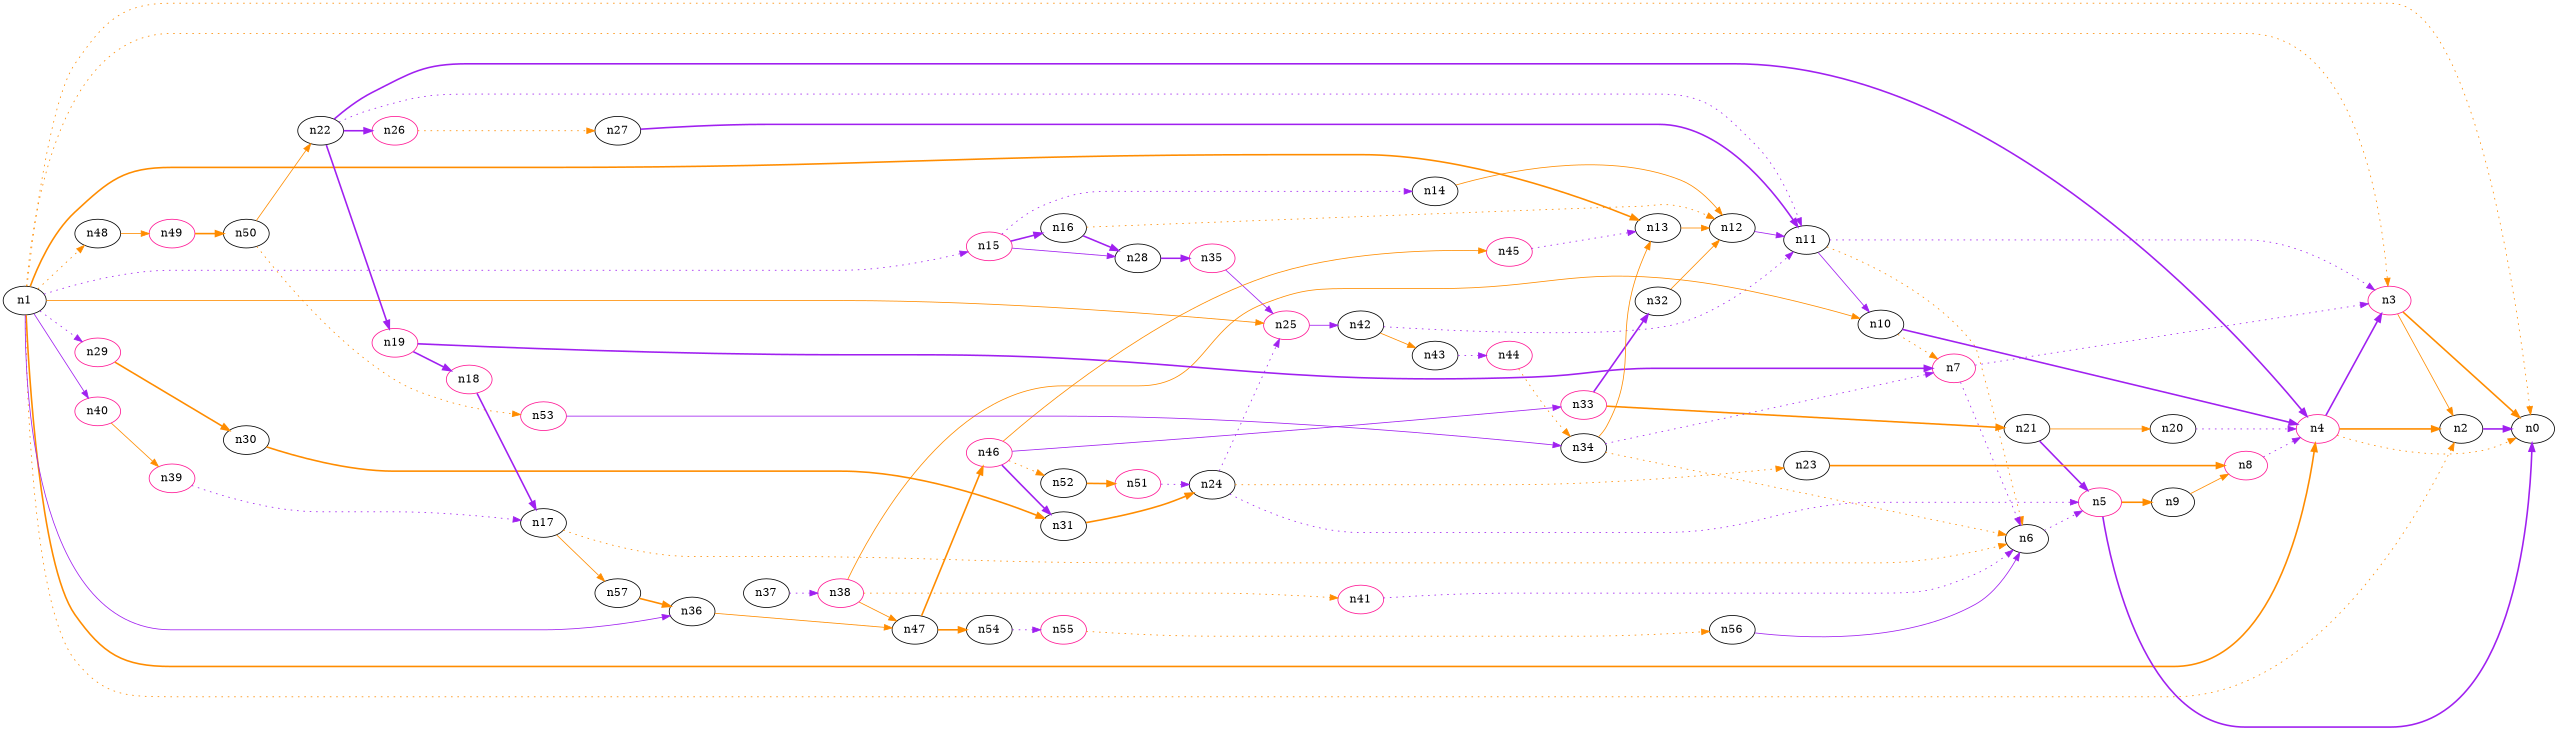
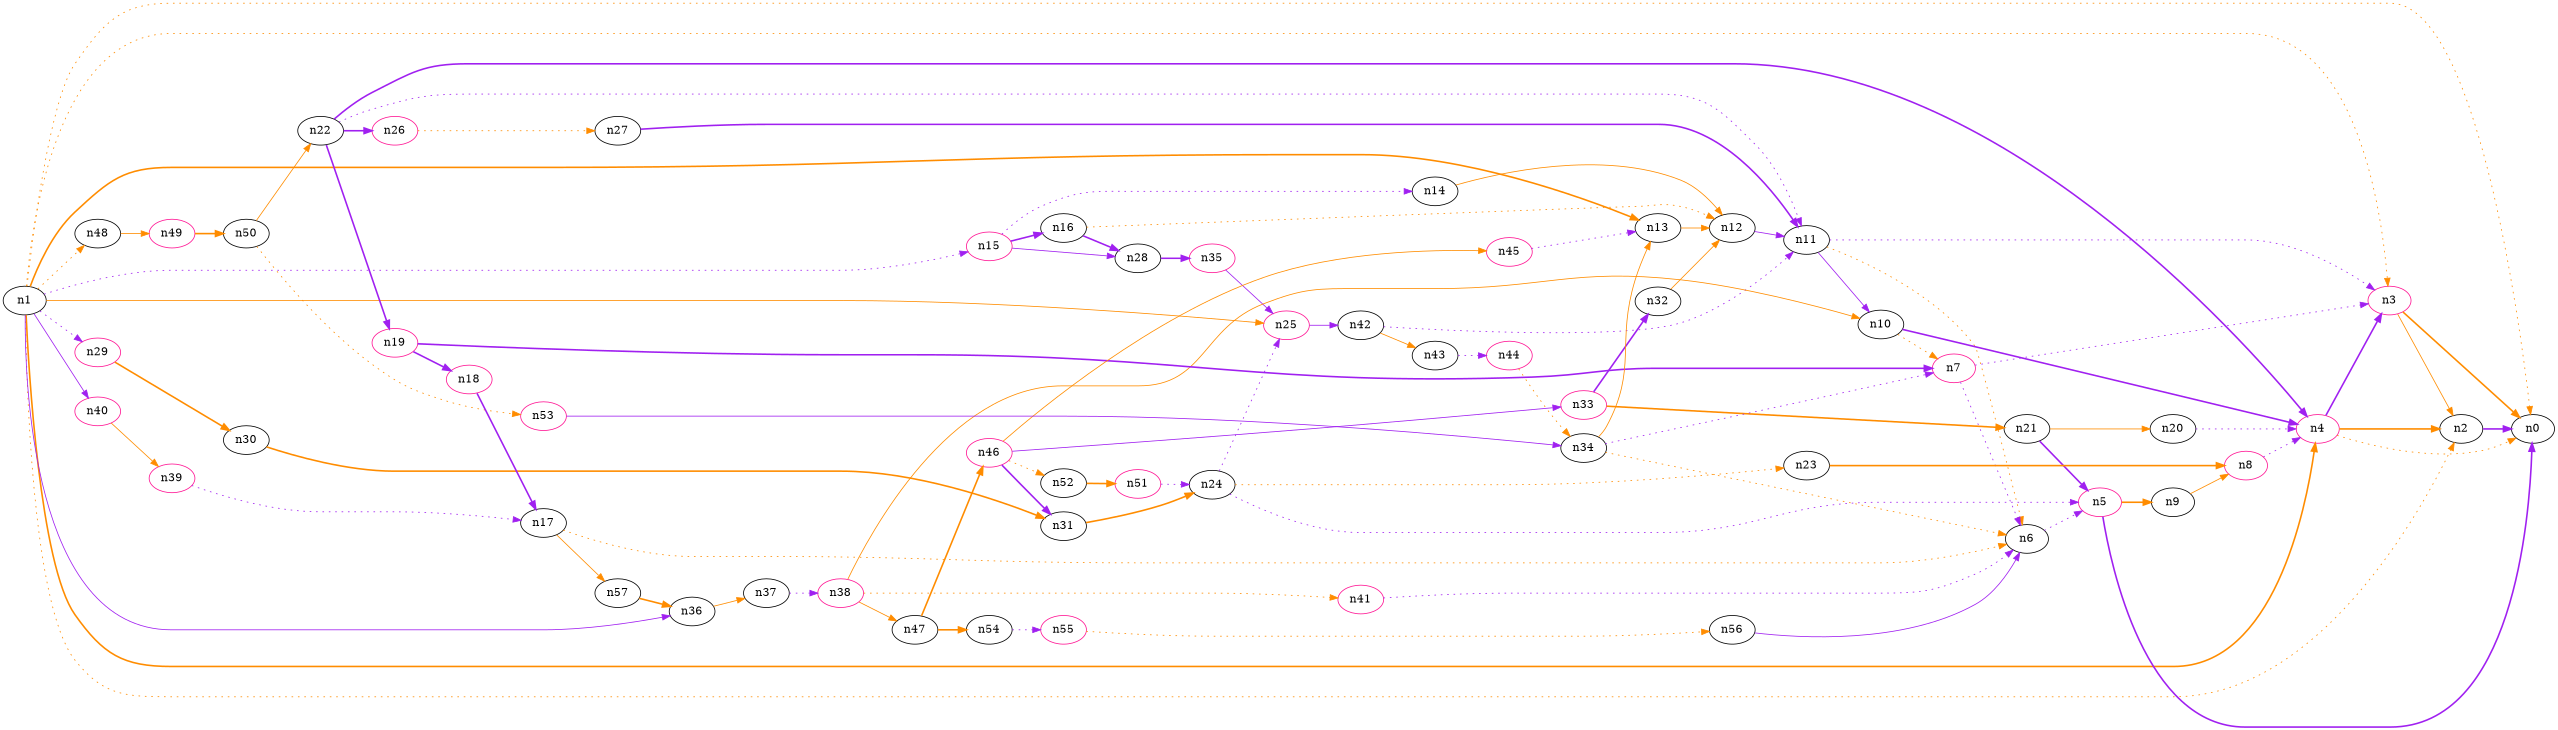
(800, 620) -> (725, 603)
